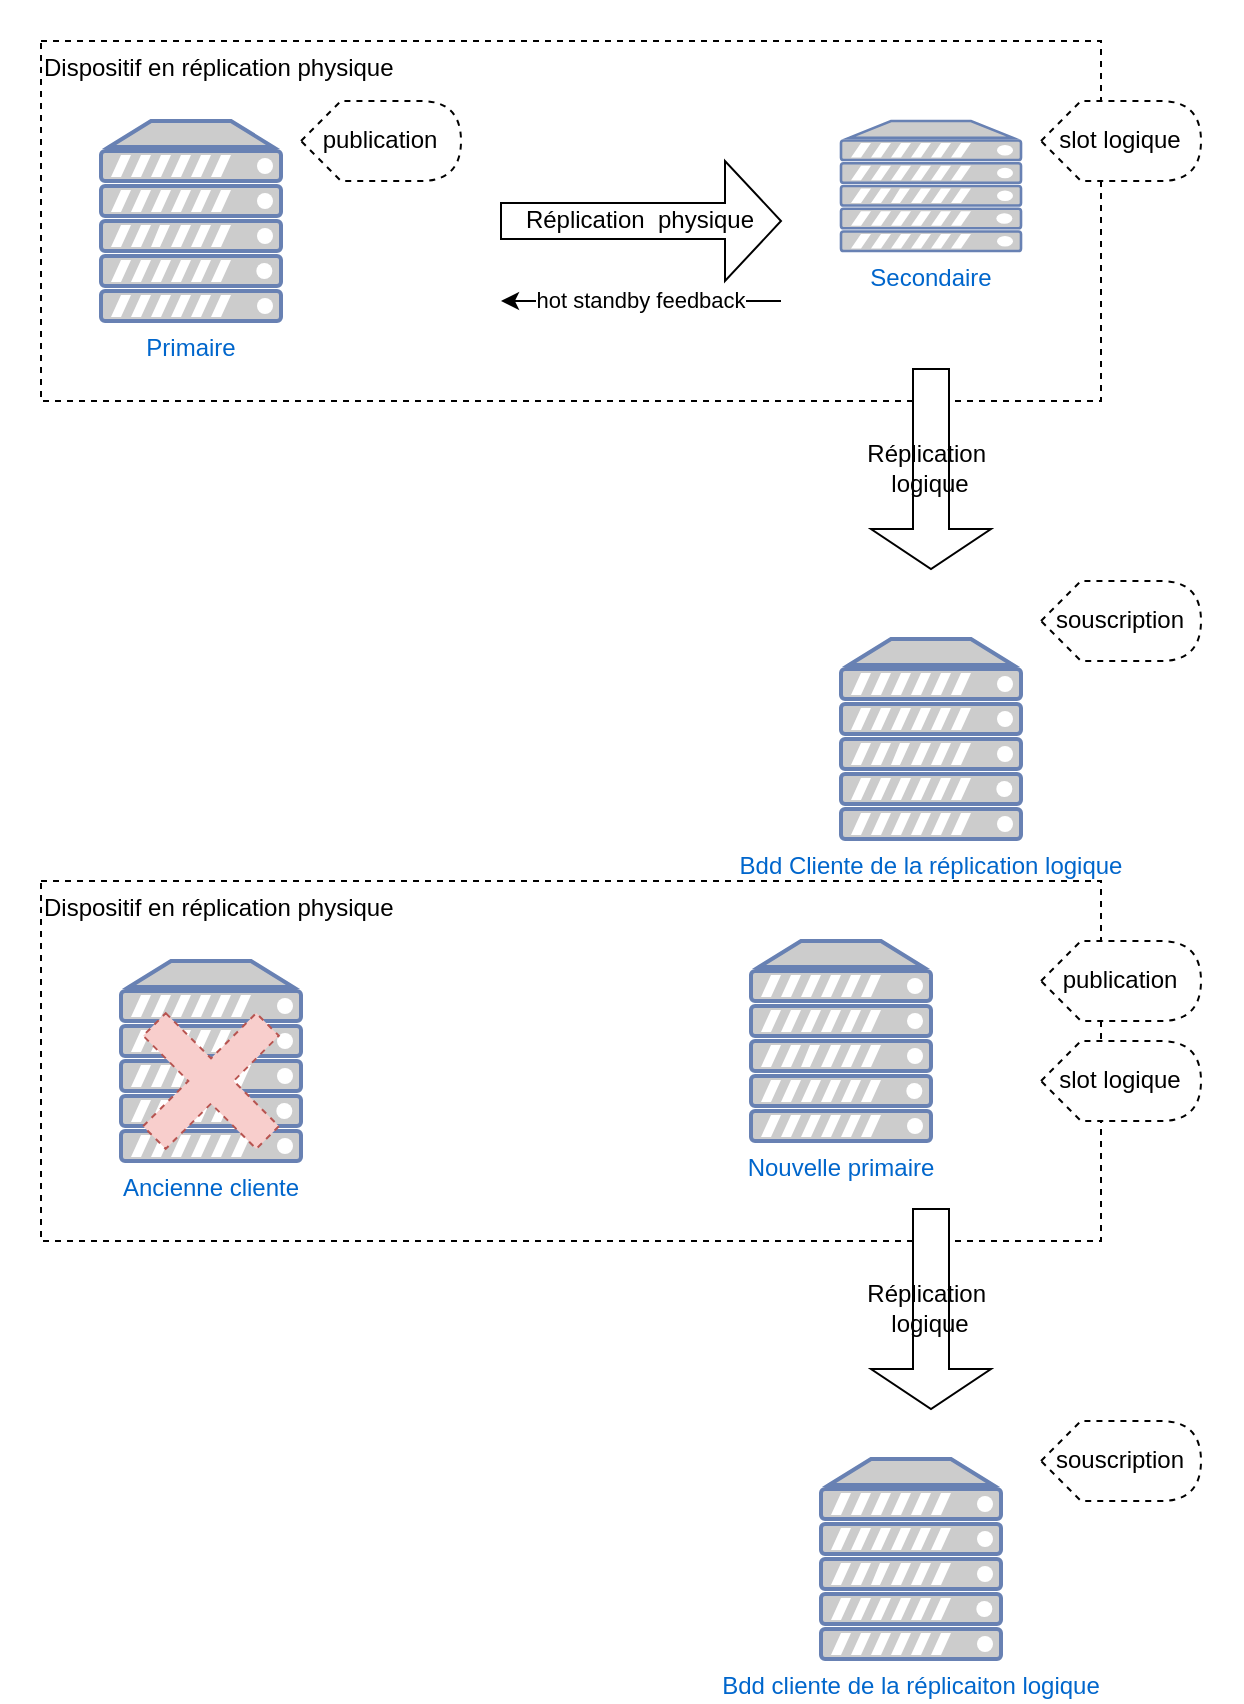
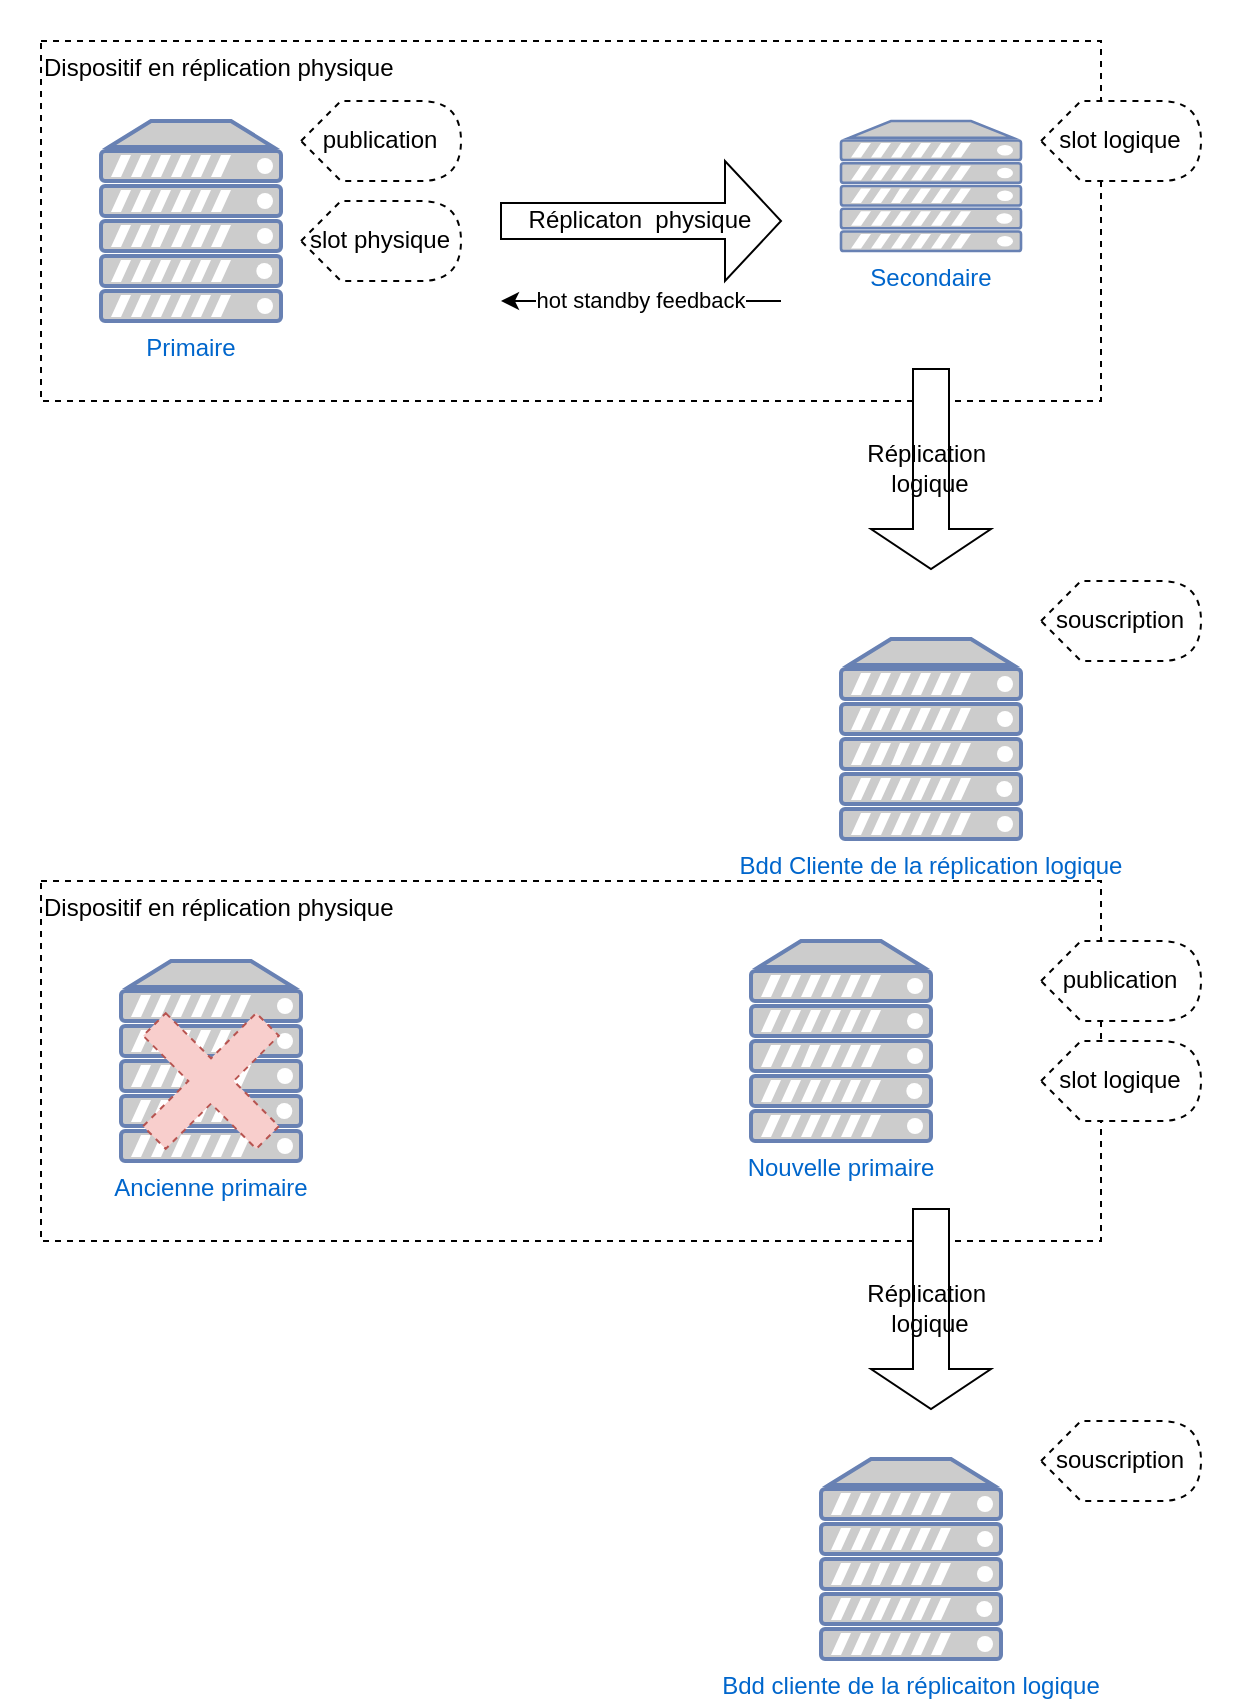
(641, 221) -> (641, 221)
none -> (381, 241)
(212, 1189) -> (212, 1189)
